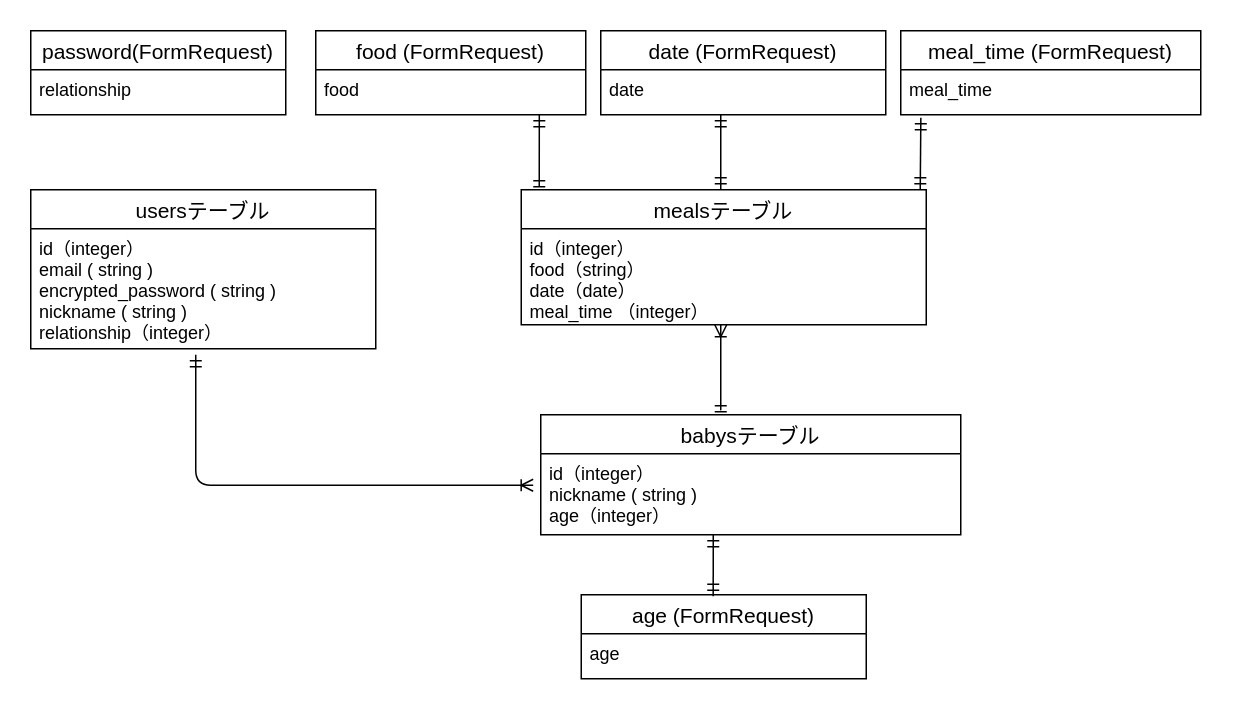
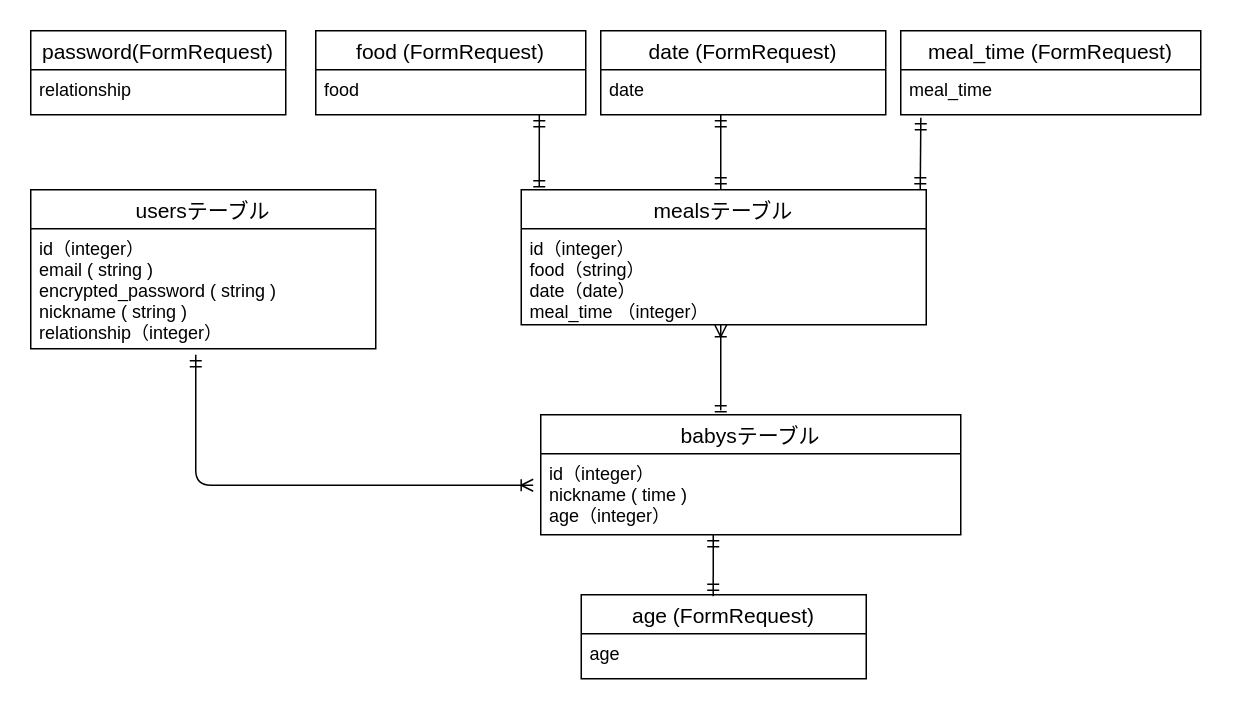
(608, 474) -> (608, 474)
